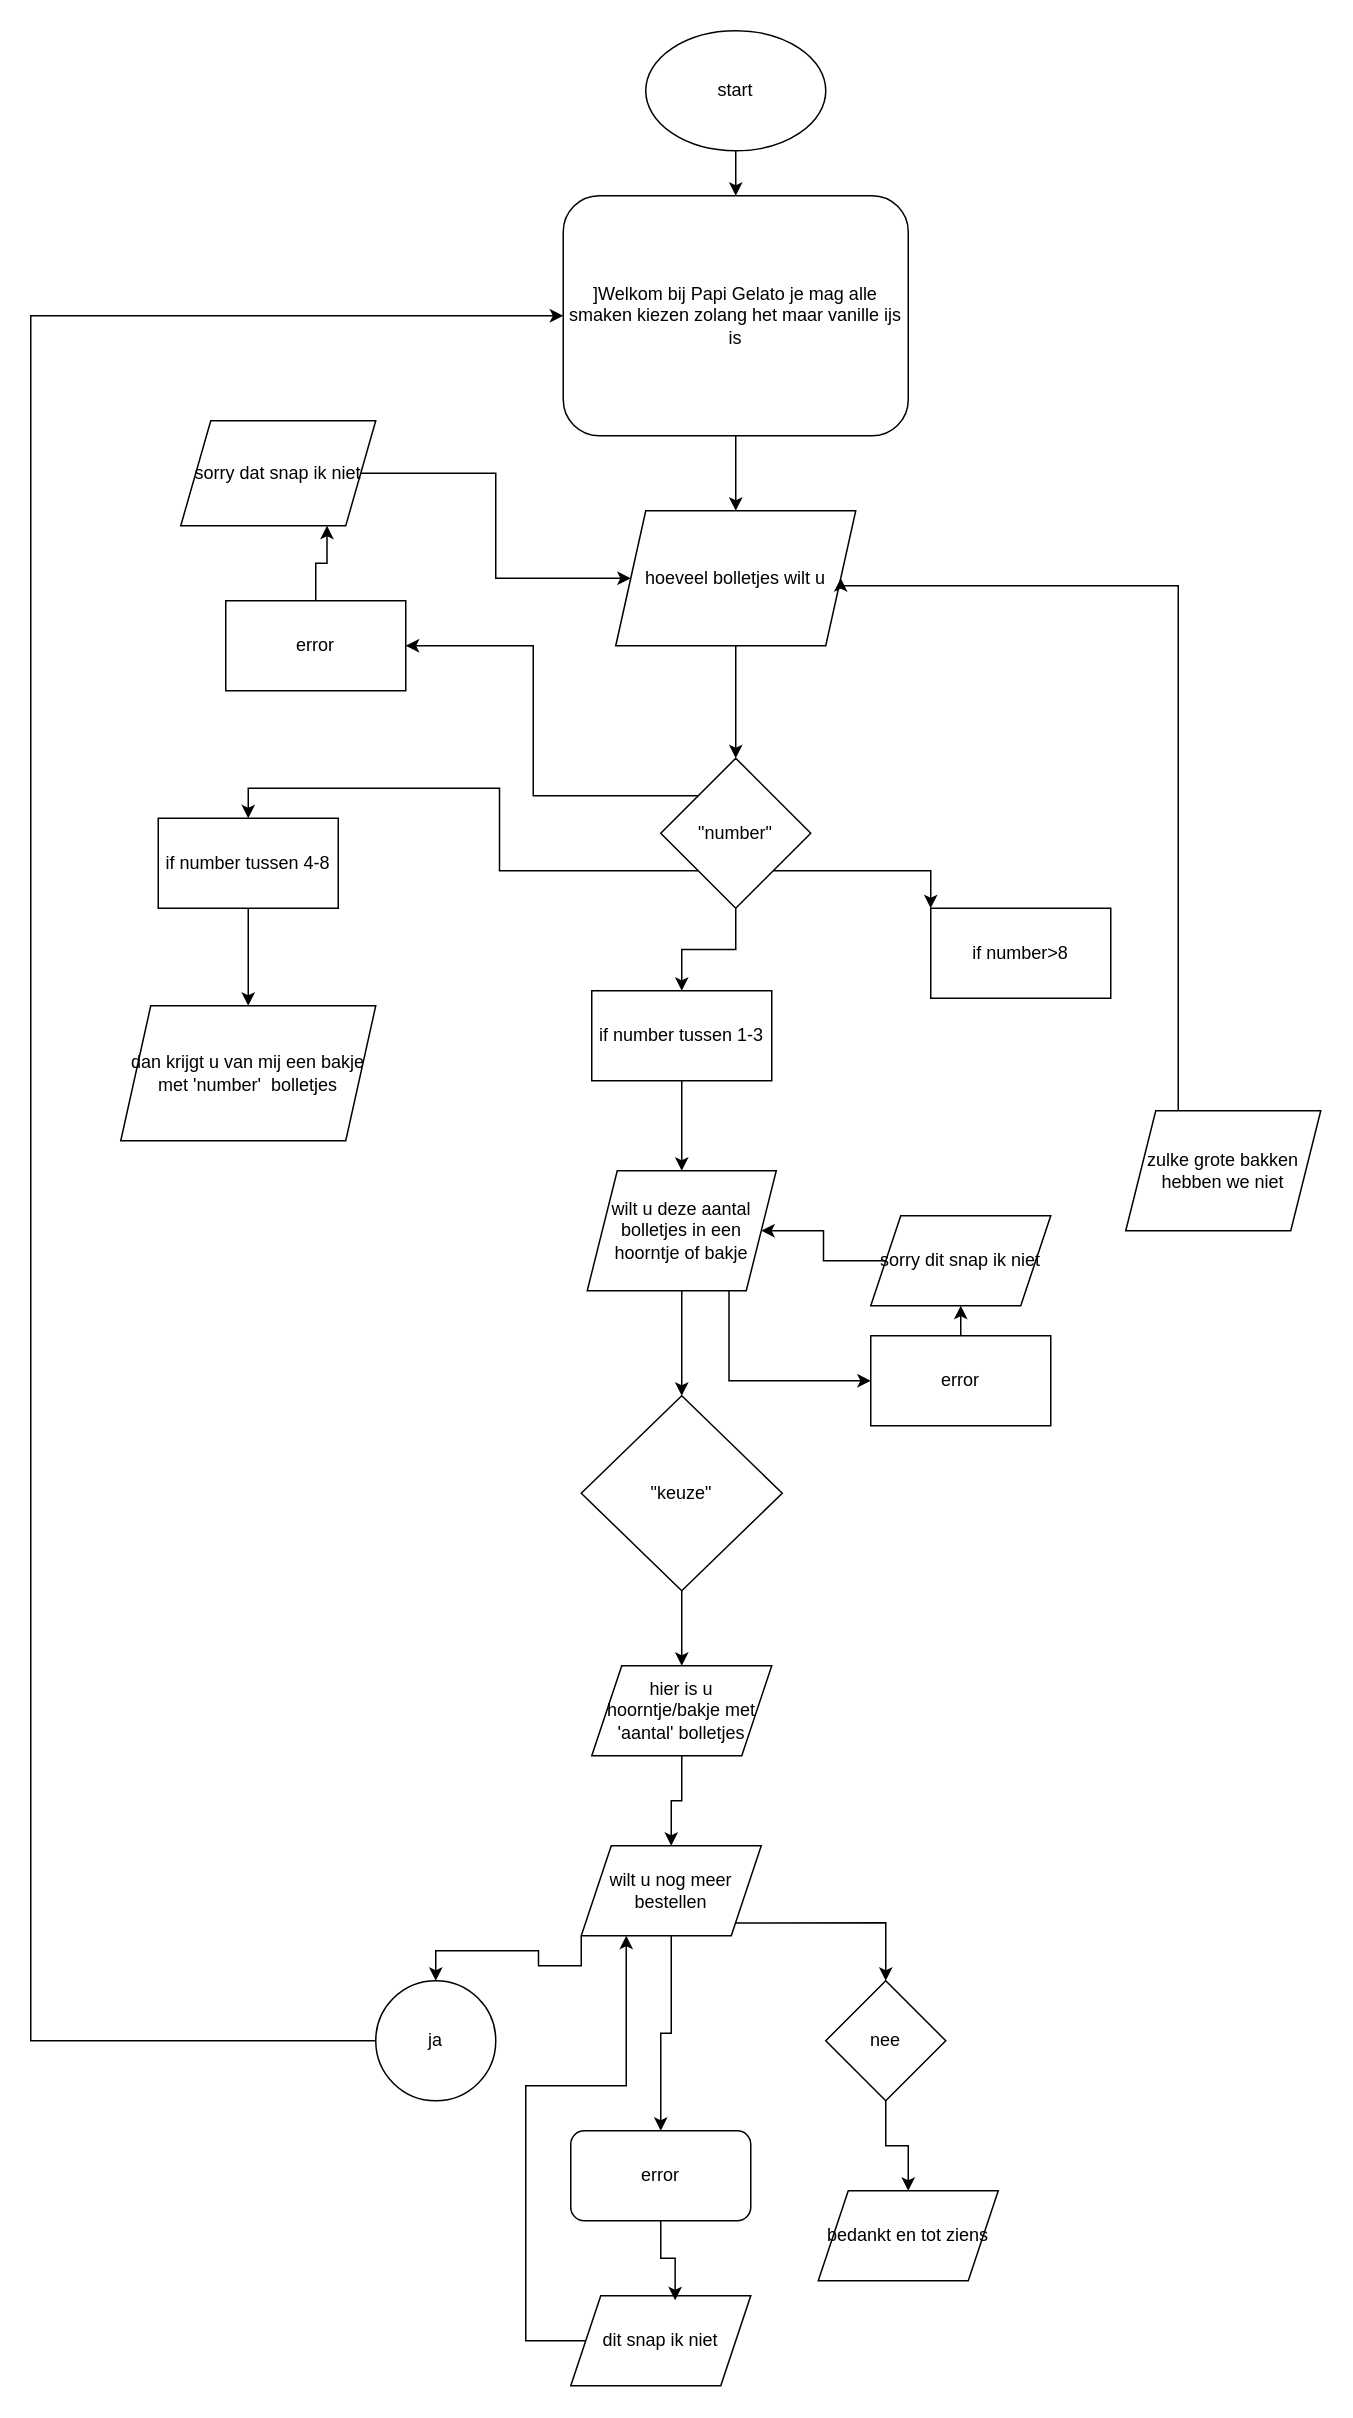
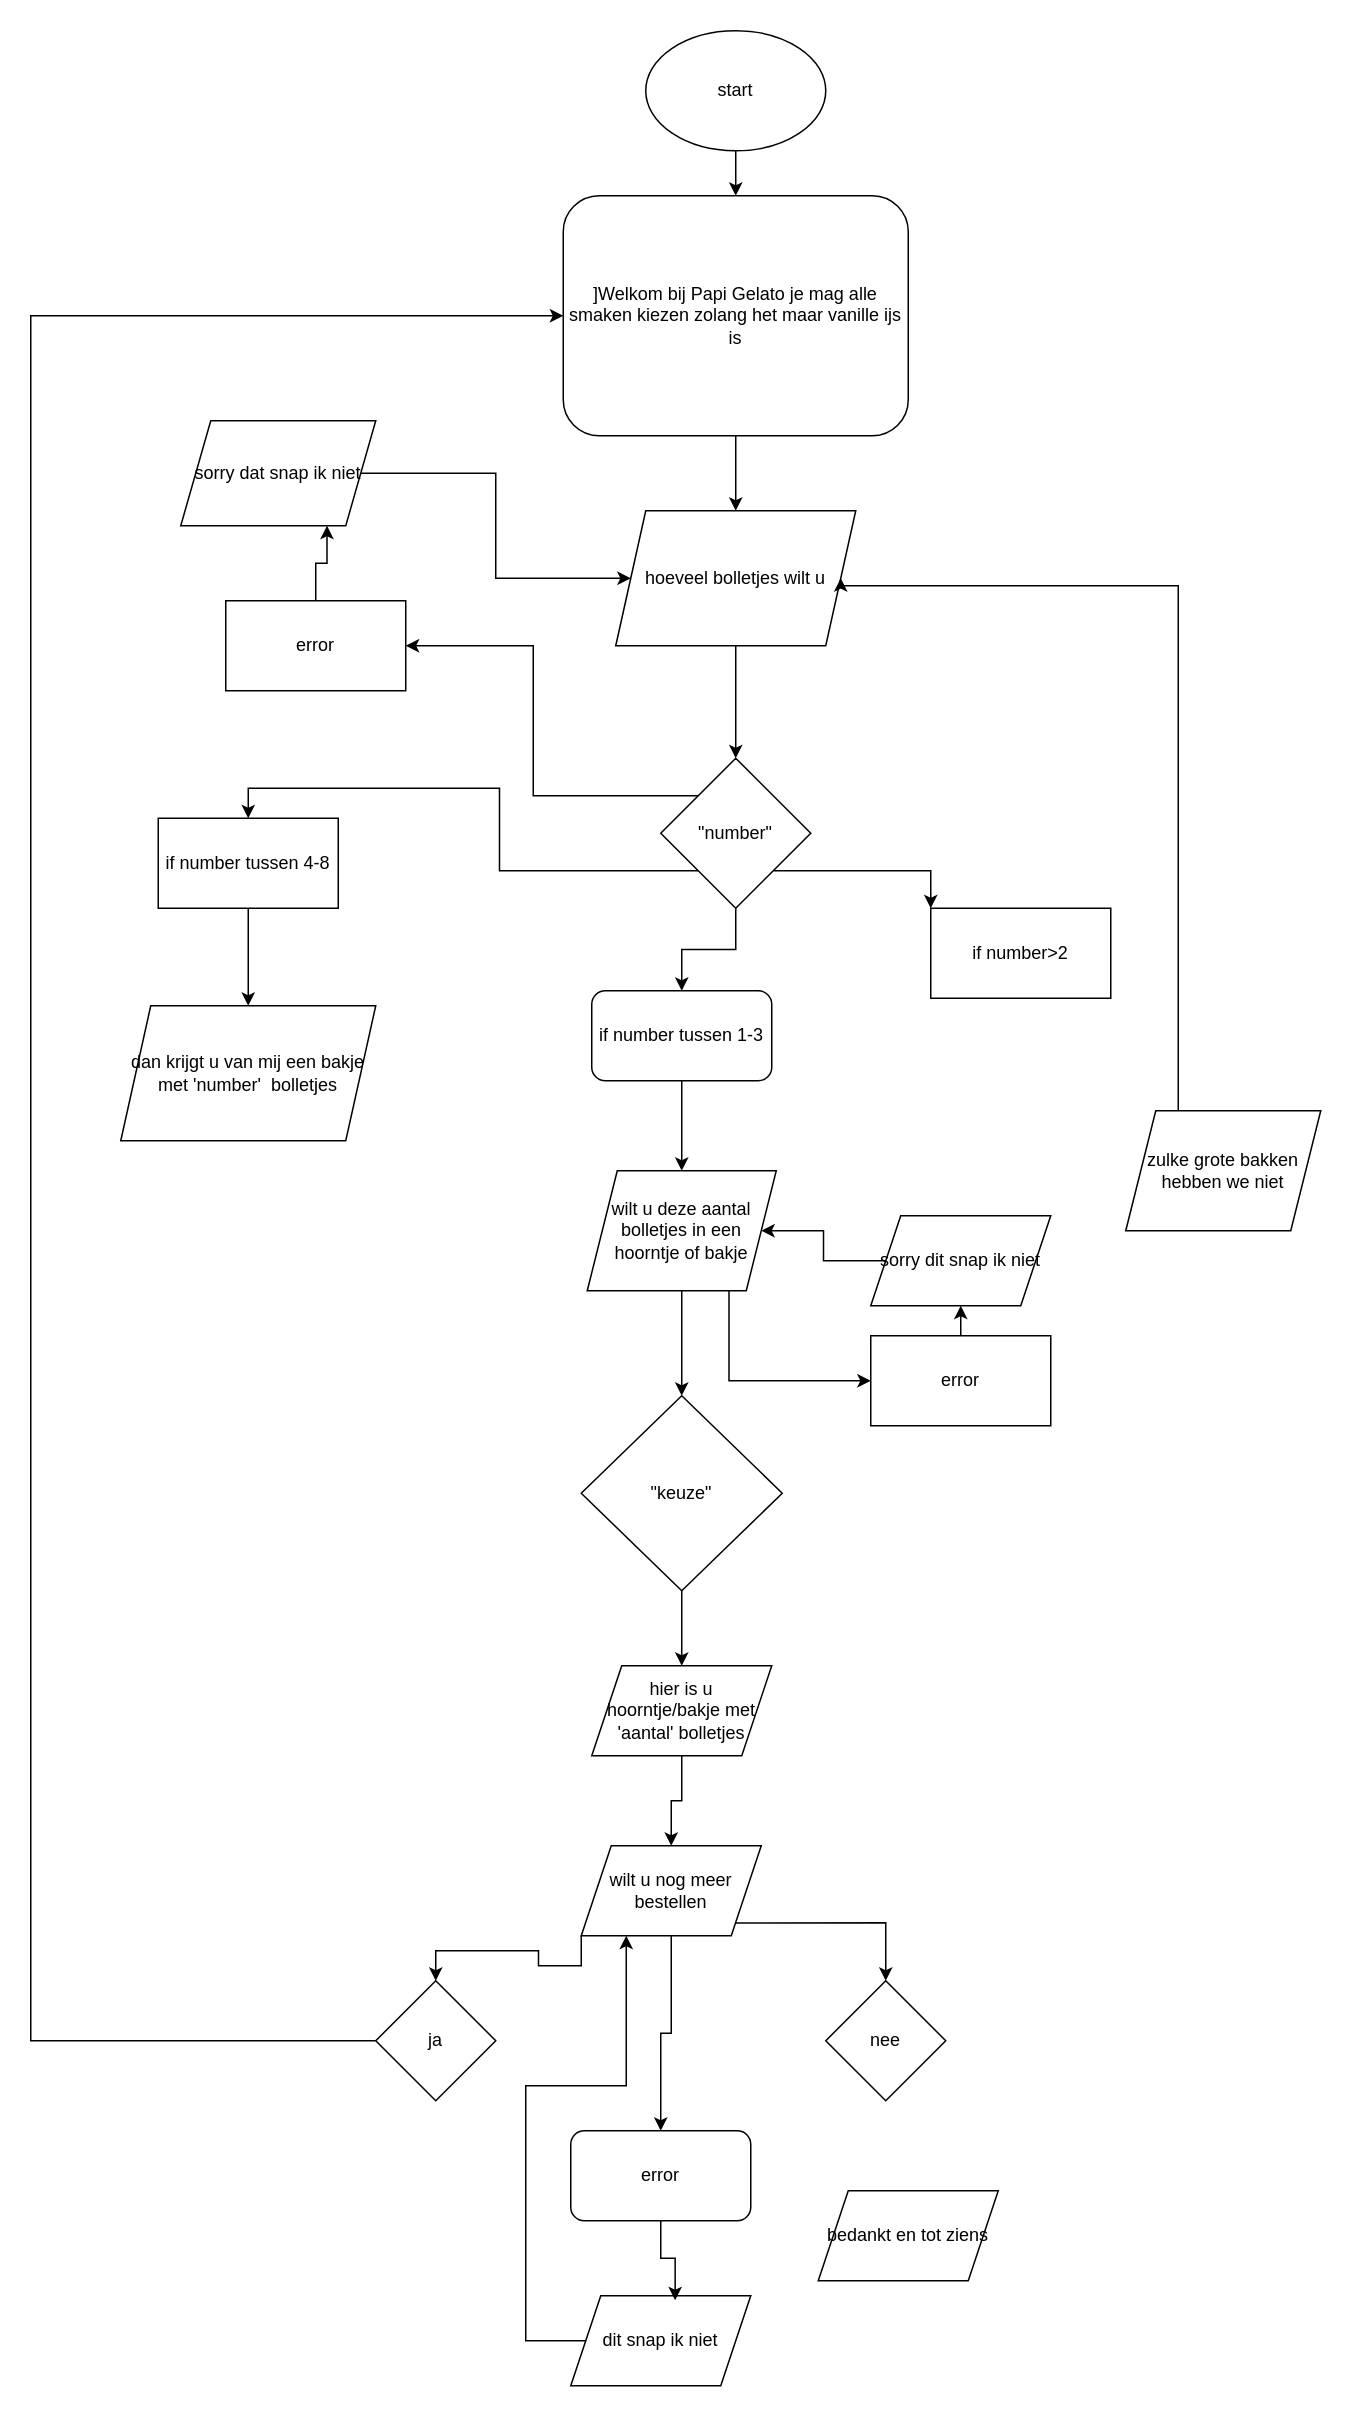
(1021, 953) -> (1021, 953)
(682, 1036) -> (682, 1036)
(436, 2041) -> (436, 2041)
(892, 2146) -> none
